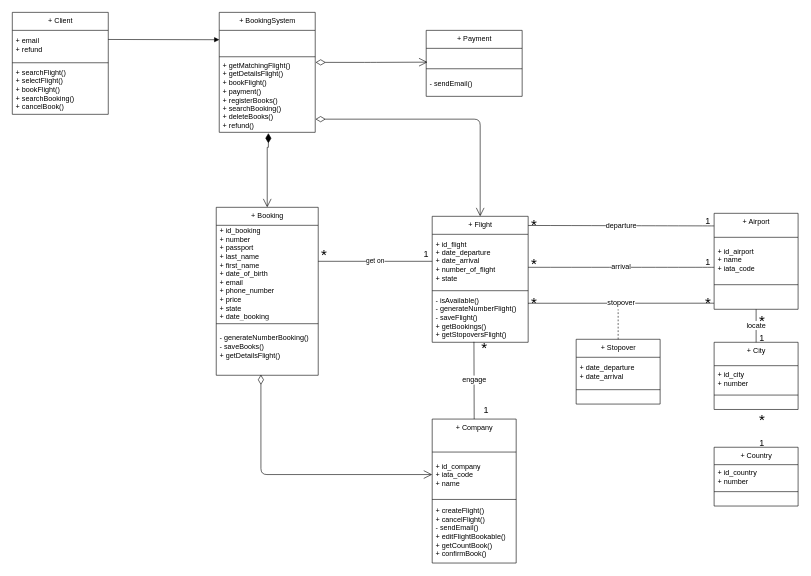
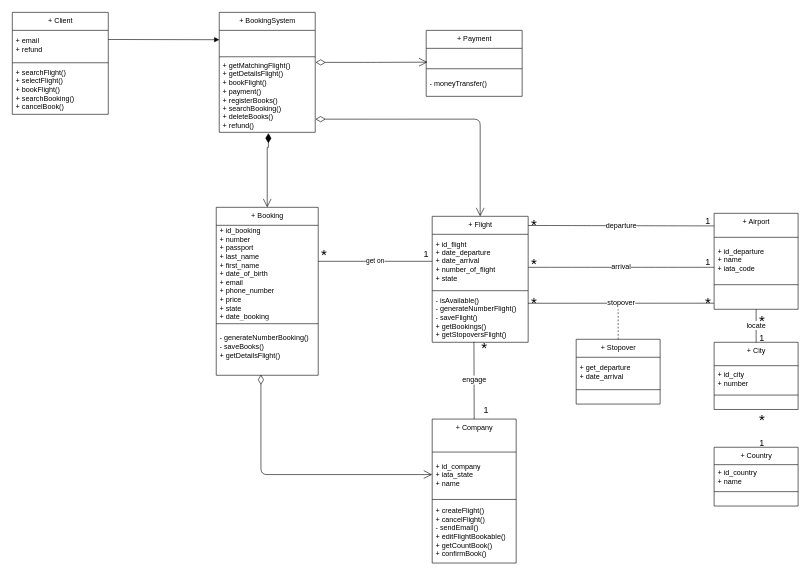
(453, 84) -> (463, 84)
(739, 260) -> (744, 260)
(611, 372) -> (609, 372)
(458, 475) -> (458, 475)
(740, 477) -> (740, 477)
